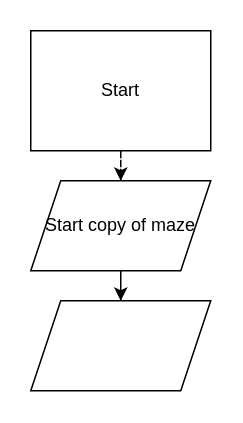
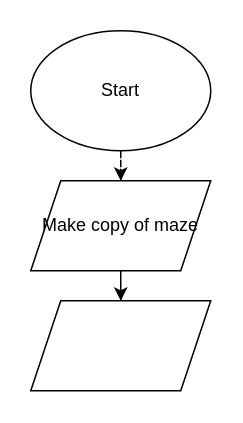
(121, 91) -> (121, 91)
(121, 226) -> (121, 226)
